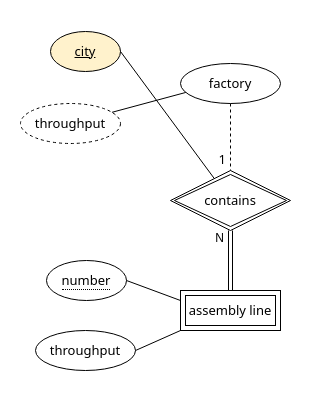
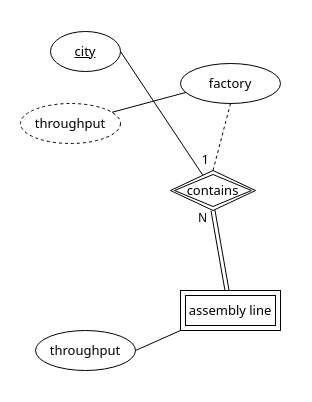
(86, 52) -> (86, 52)
(231, 201) -> (213, 191)
(87, 281) -> none
(153, 290) -> none
